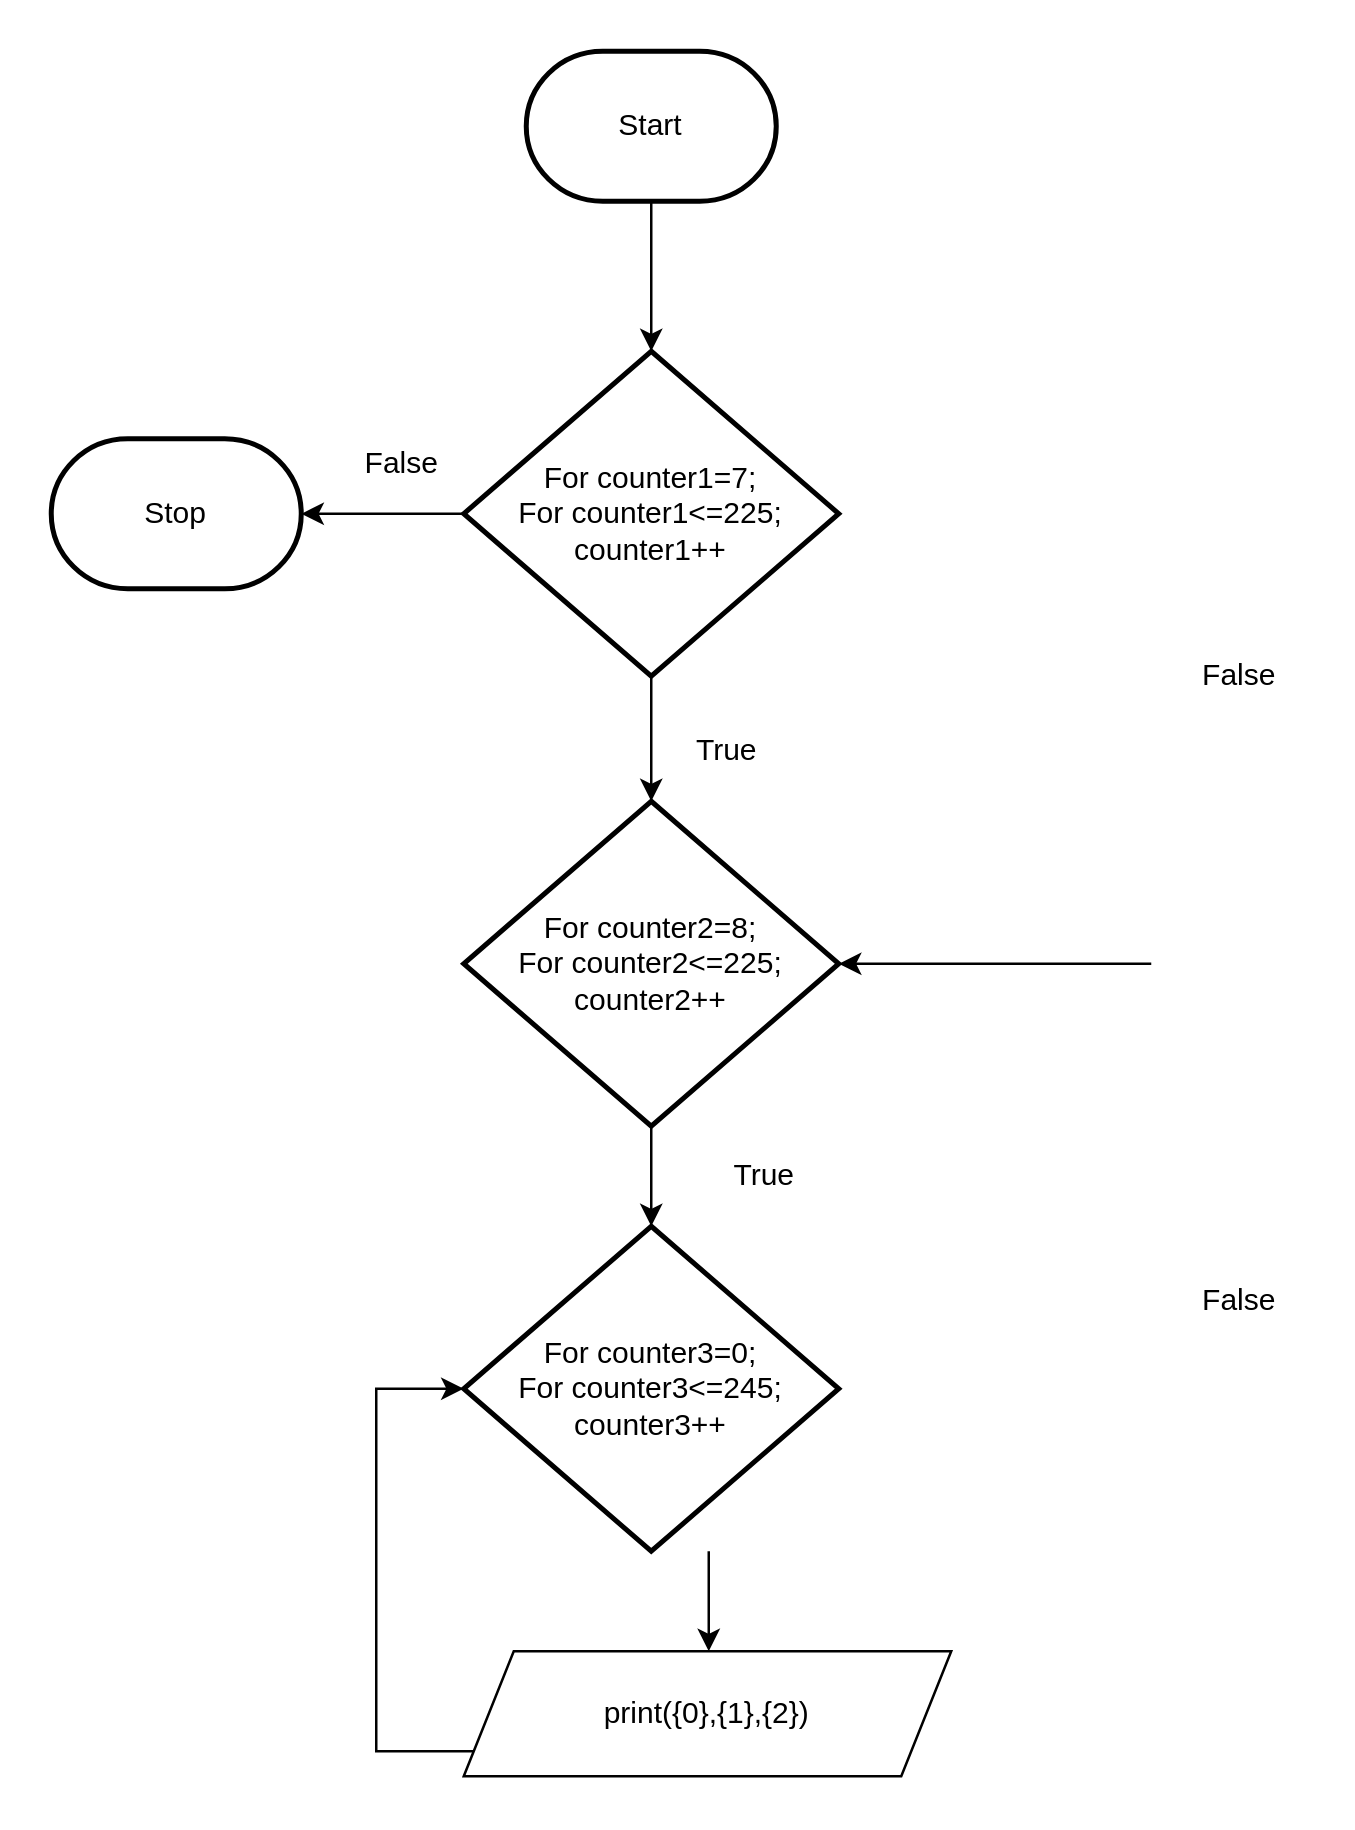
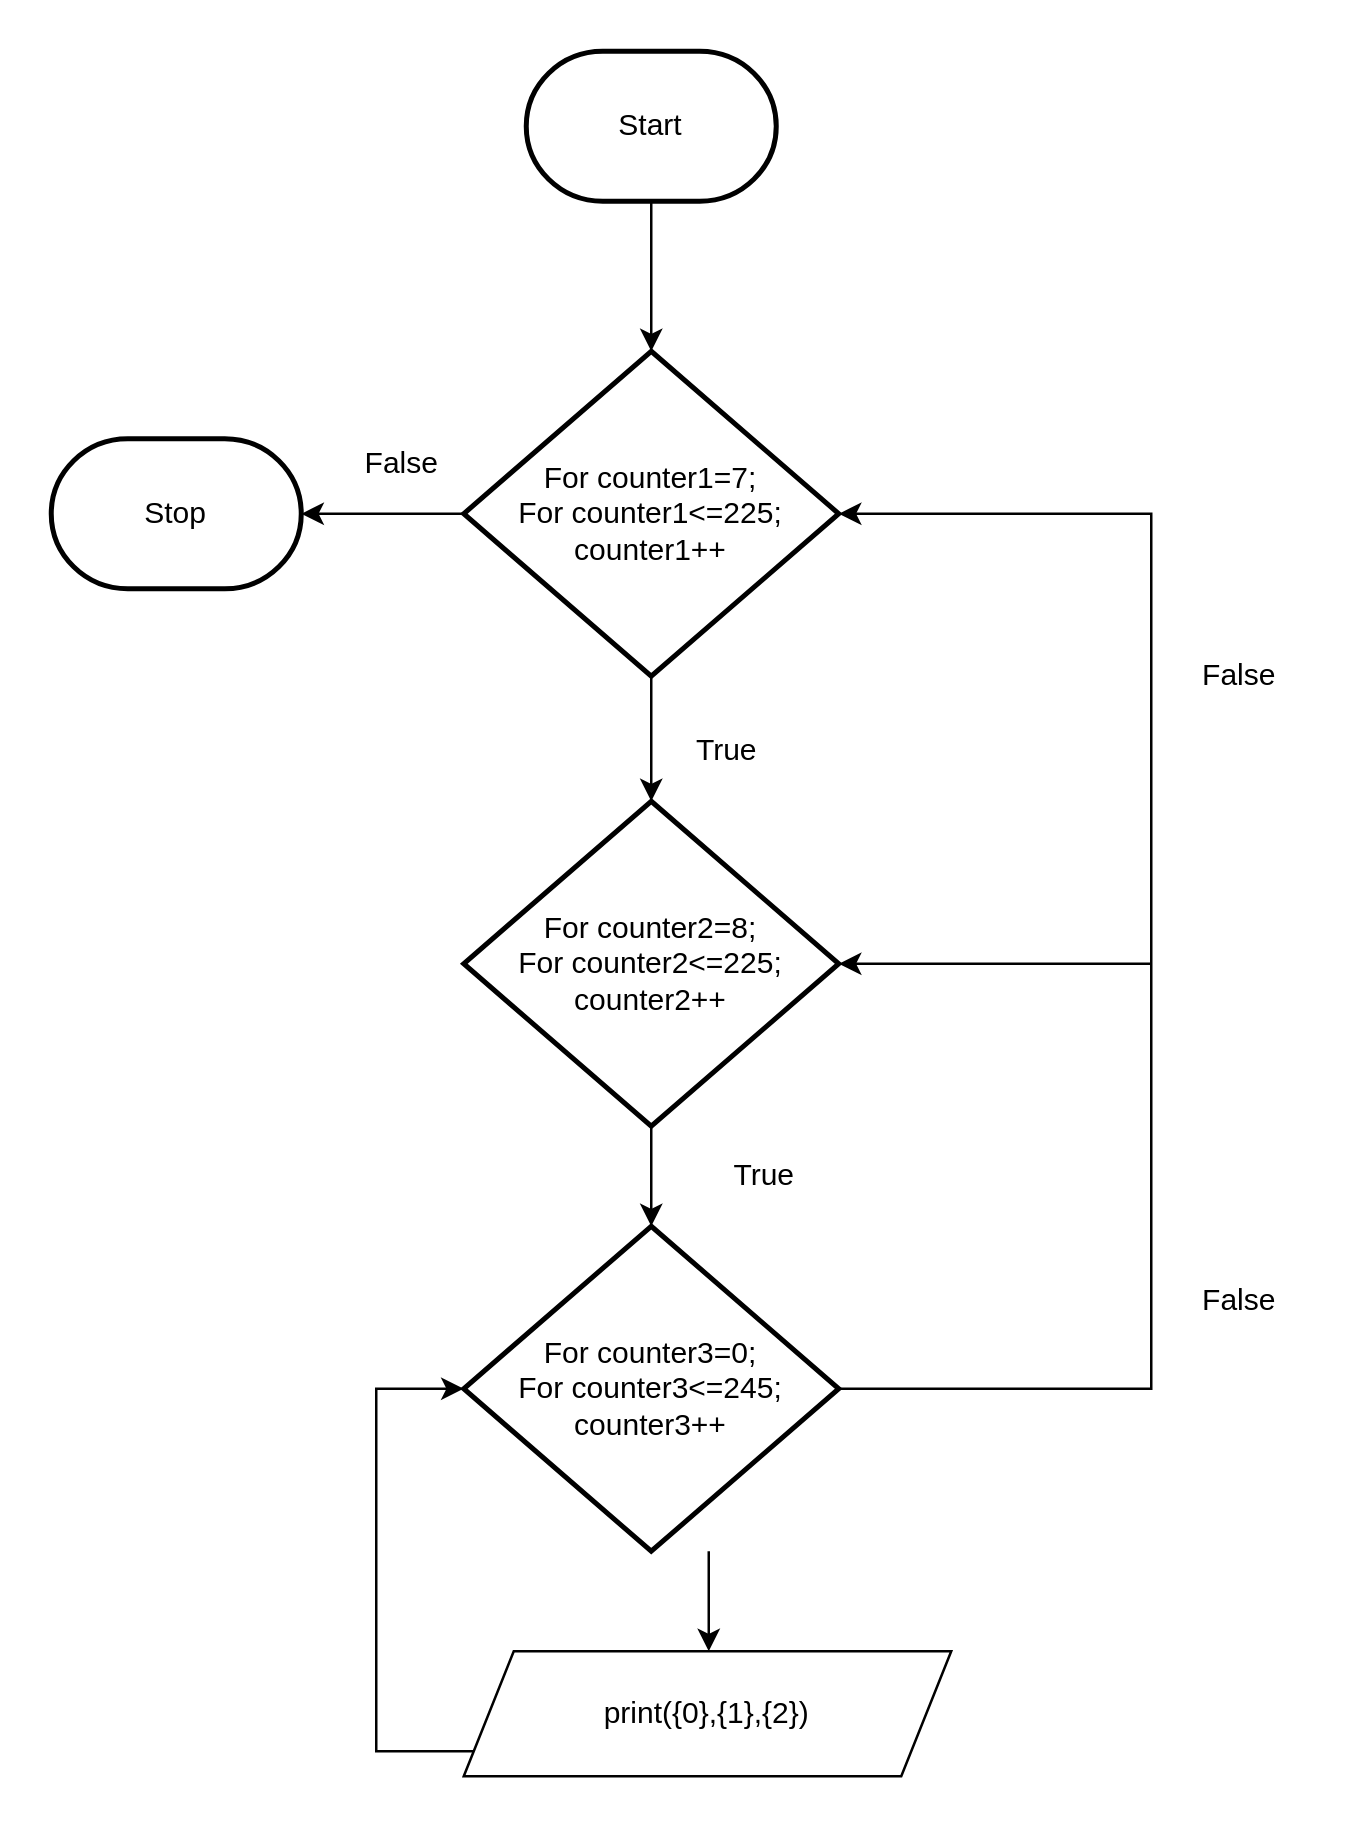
none -> (1151, 588)
